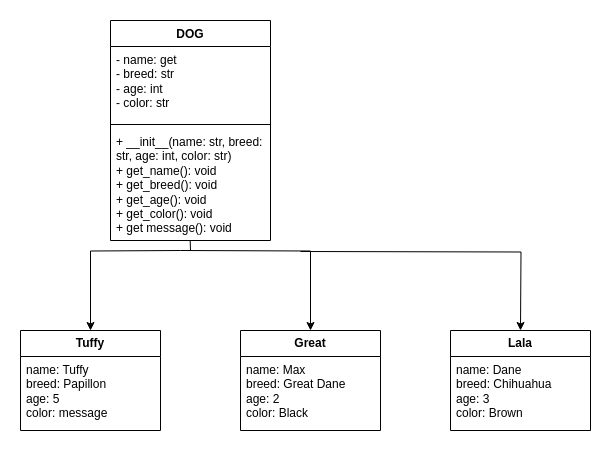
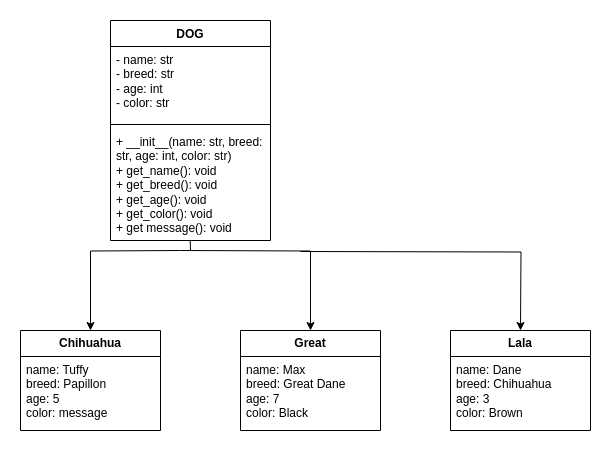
(152, 82) -> (152, 82)
(91, 344) -> (91, 344)
(299, 392) -> (299, 392)
